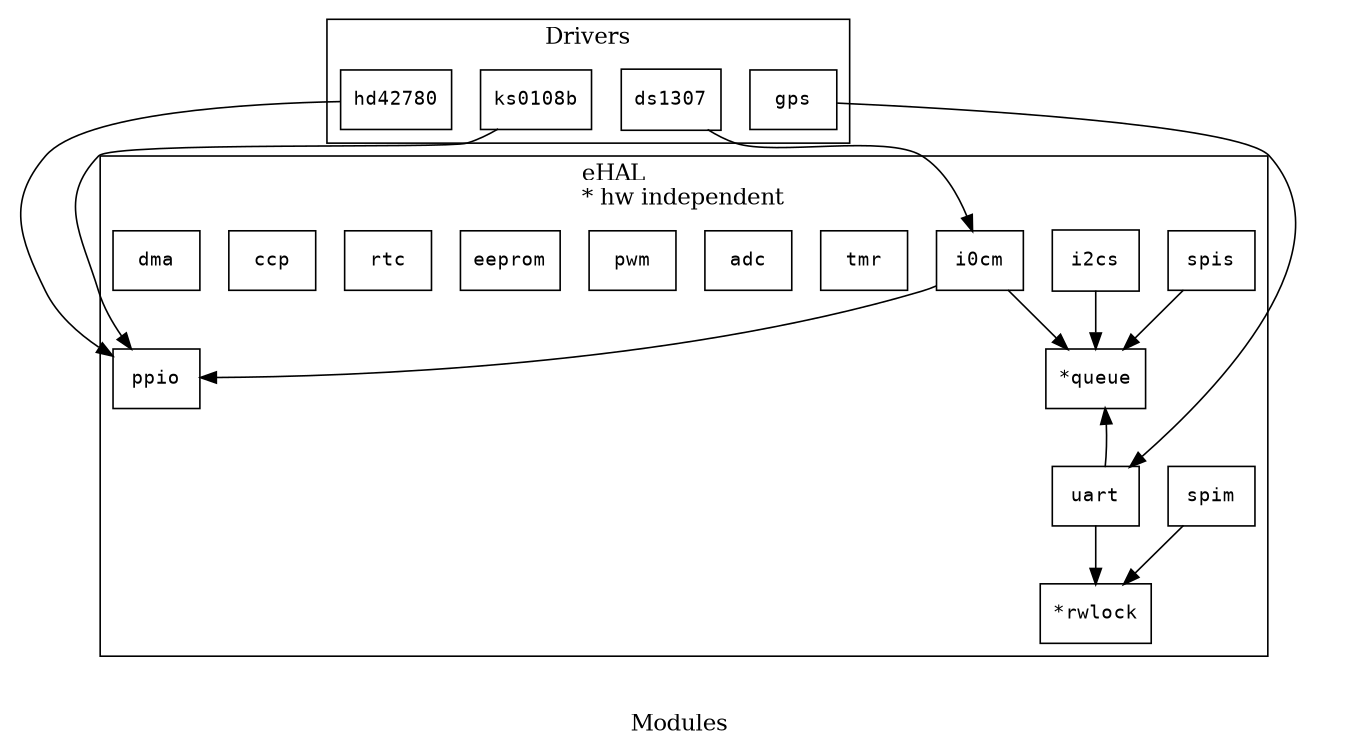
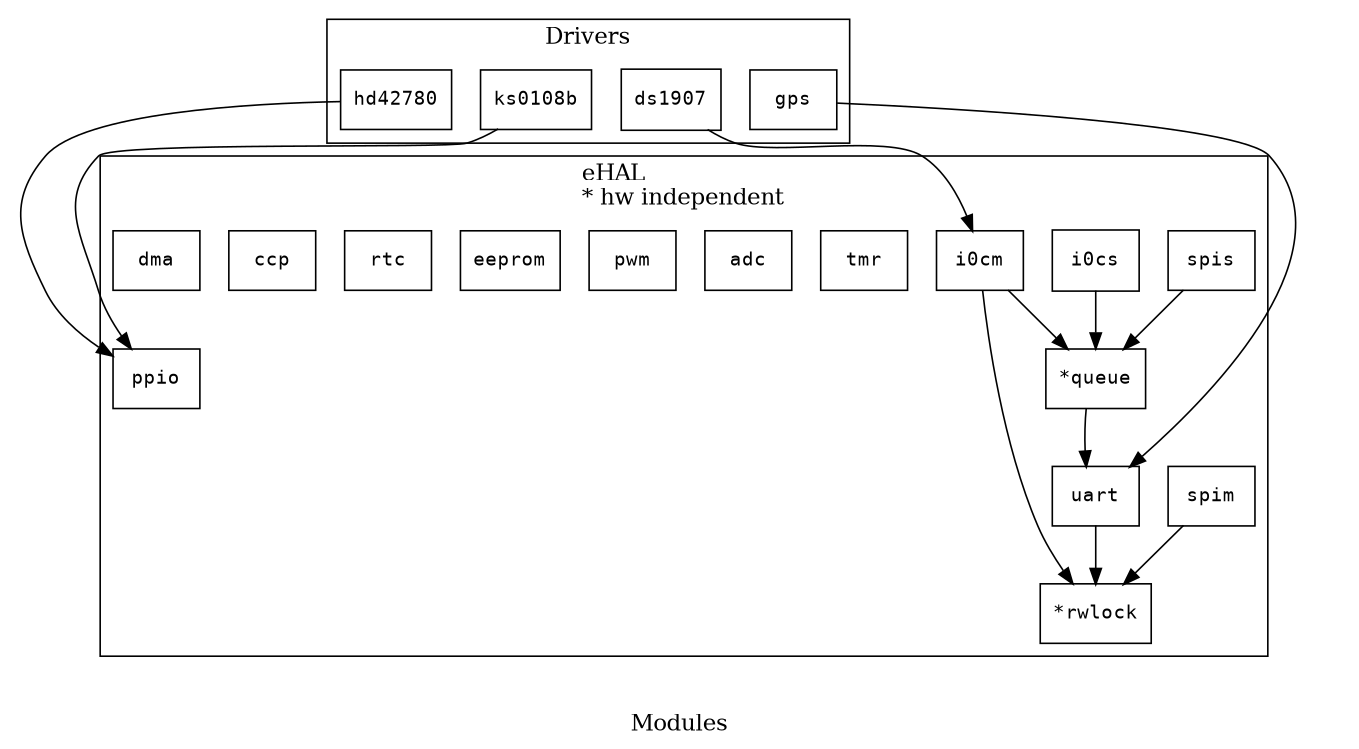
(671, 100) -> (671, 100)
(1096, 261) -> (1096, 261)
(580, 356) -> (1008, 435)
(1106, 446) -> (1085, 430)
